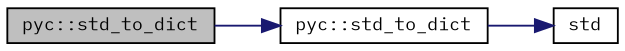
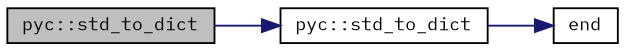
(586, 26) -> (586, 26)
